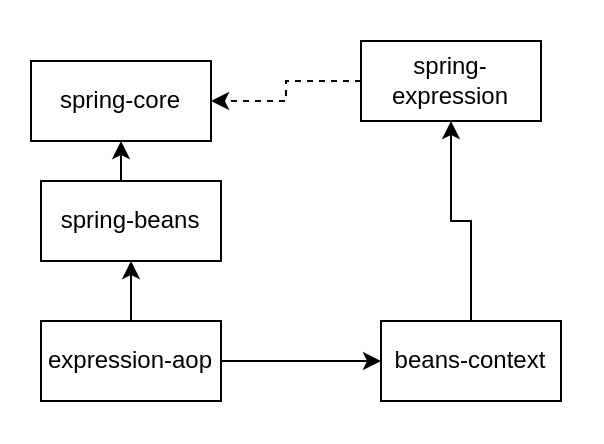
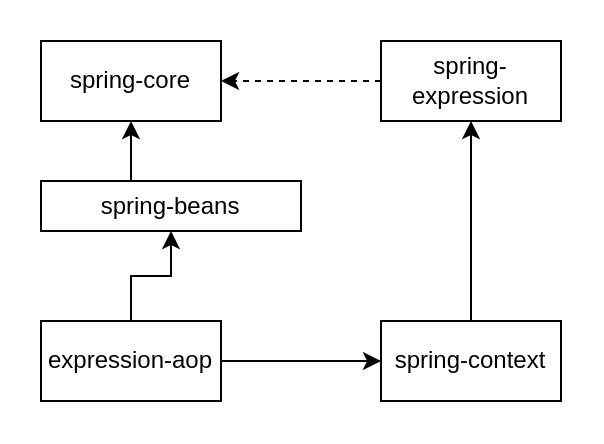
(451, 81) -> (471, 81)
(121, 101) -> (131, 81)
(131, 221) -> (171, 206)
(471, 361) -> (471, 361)
